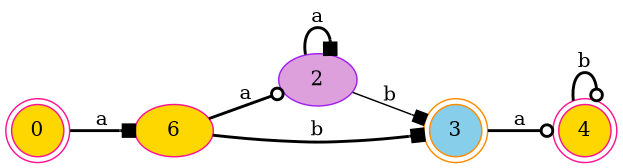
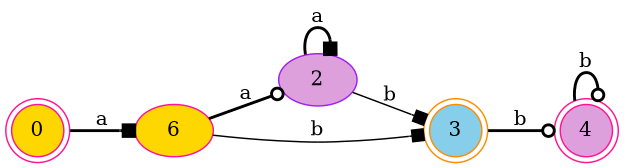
(520, 120) -> (521, 120)
(585, 131) -> (586, 131)
(311, 142) -> (311, 142)
